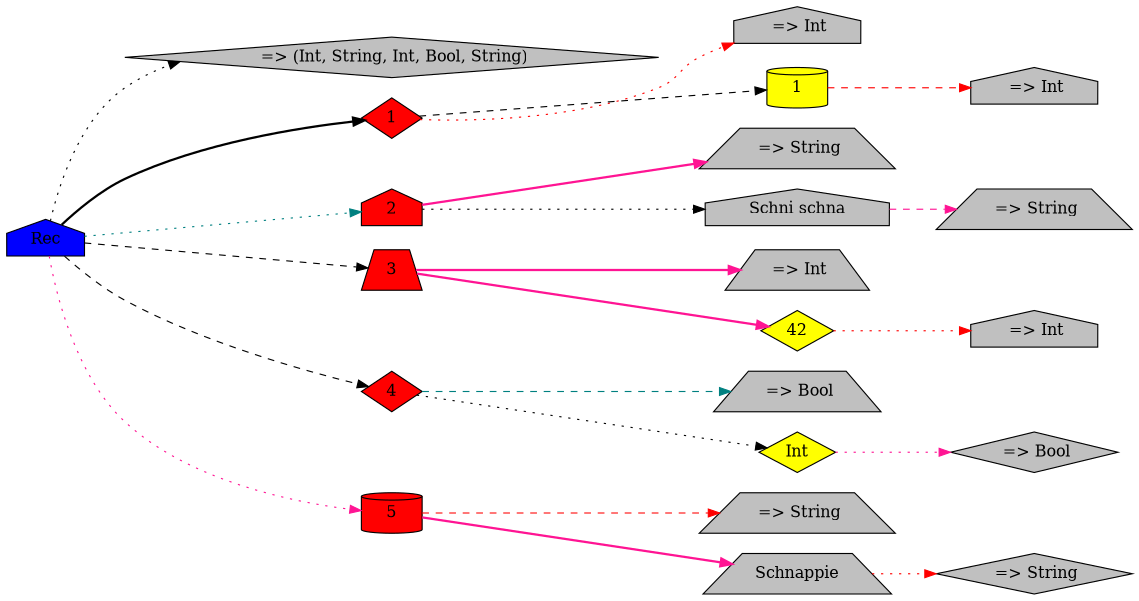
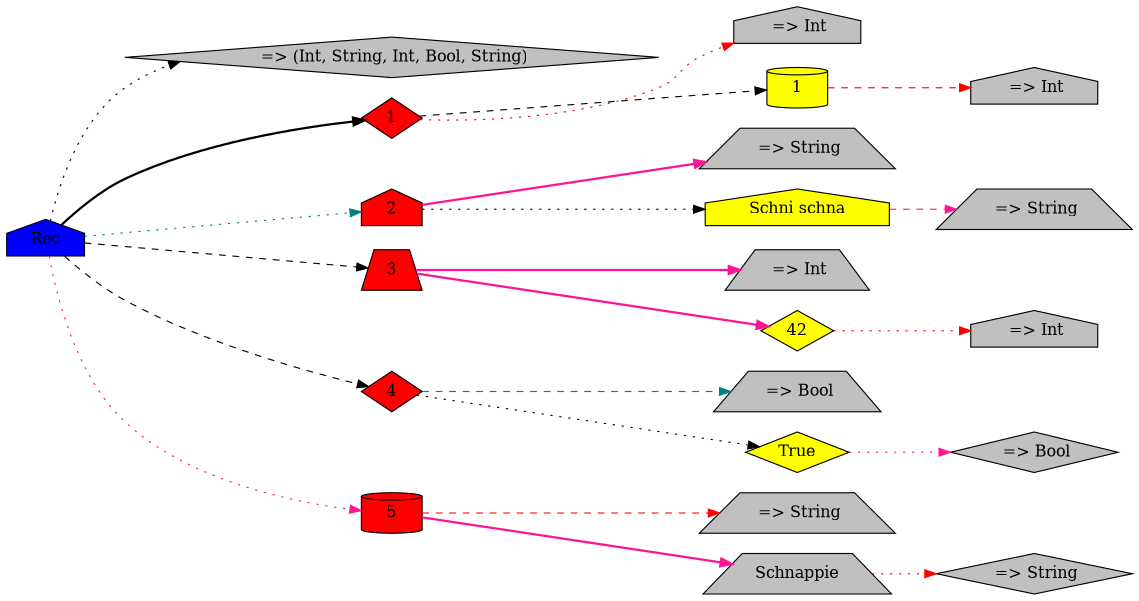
(797, 209) -> (797, 209)
(797, 452) -> (797, 452)
